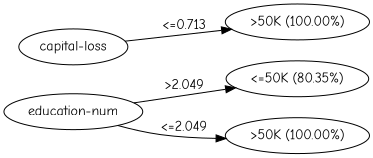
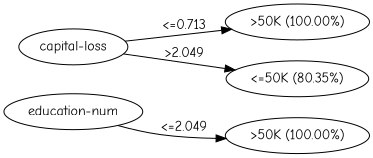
(180, 96) -> (174, 61)
